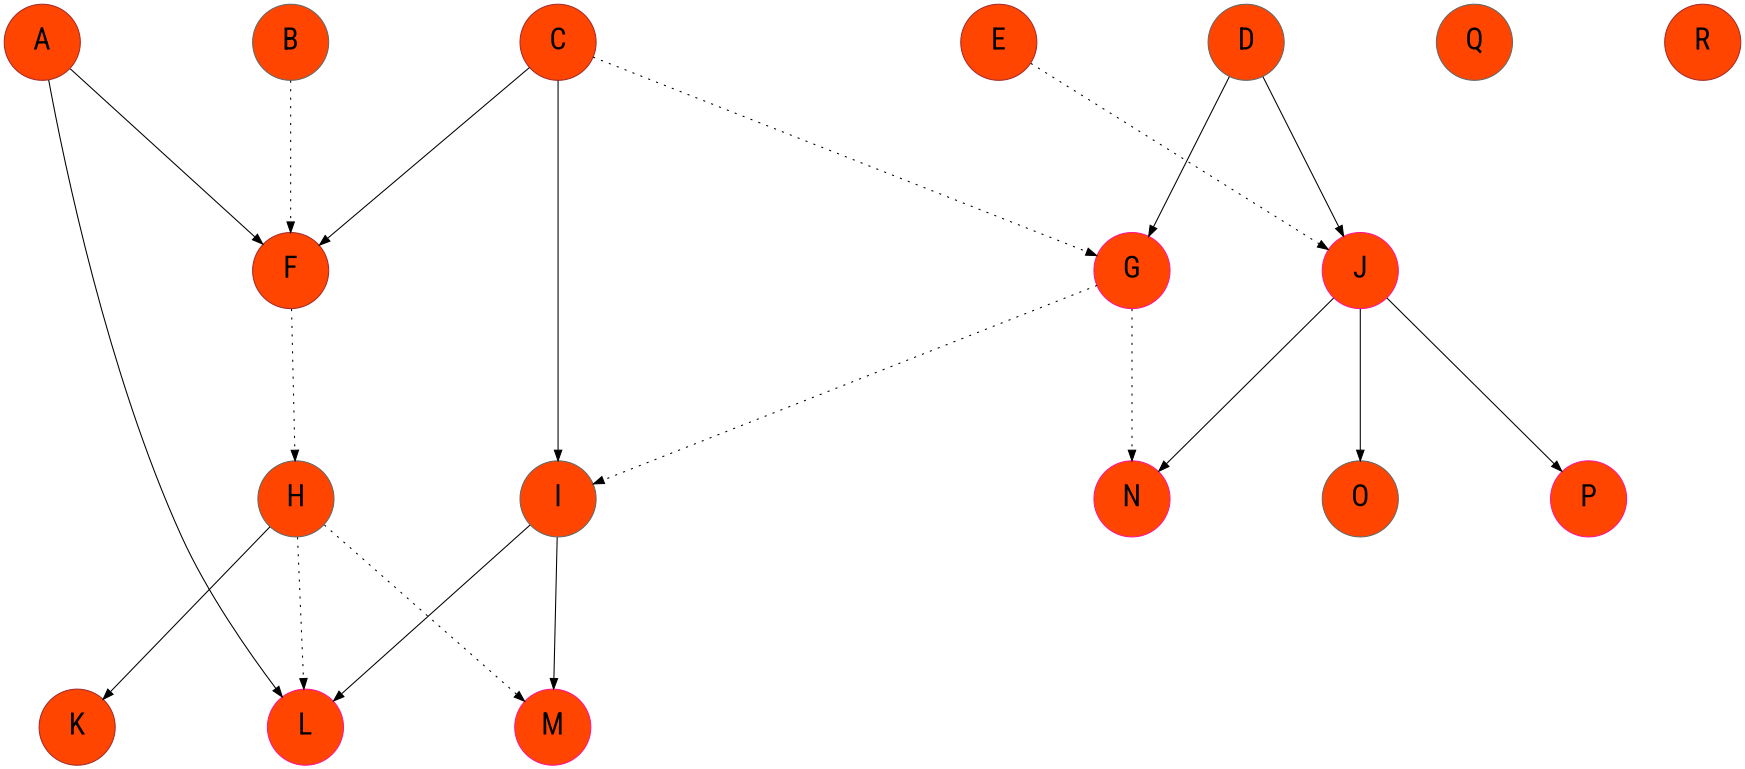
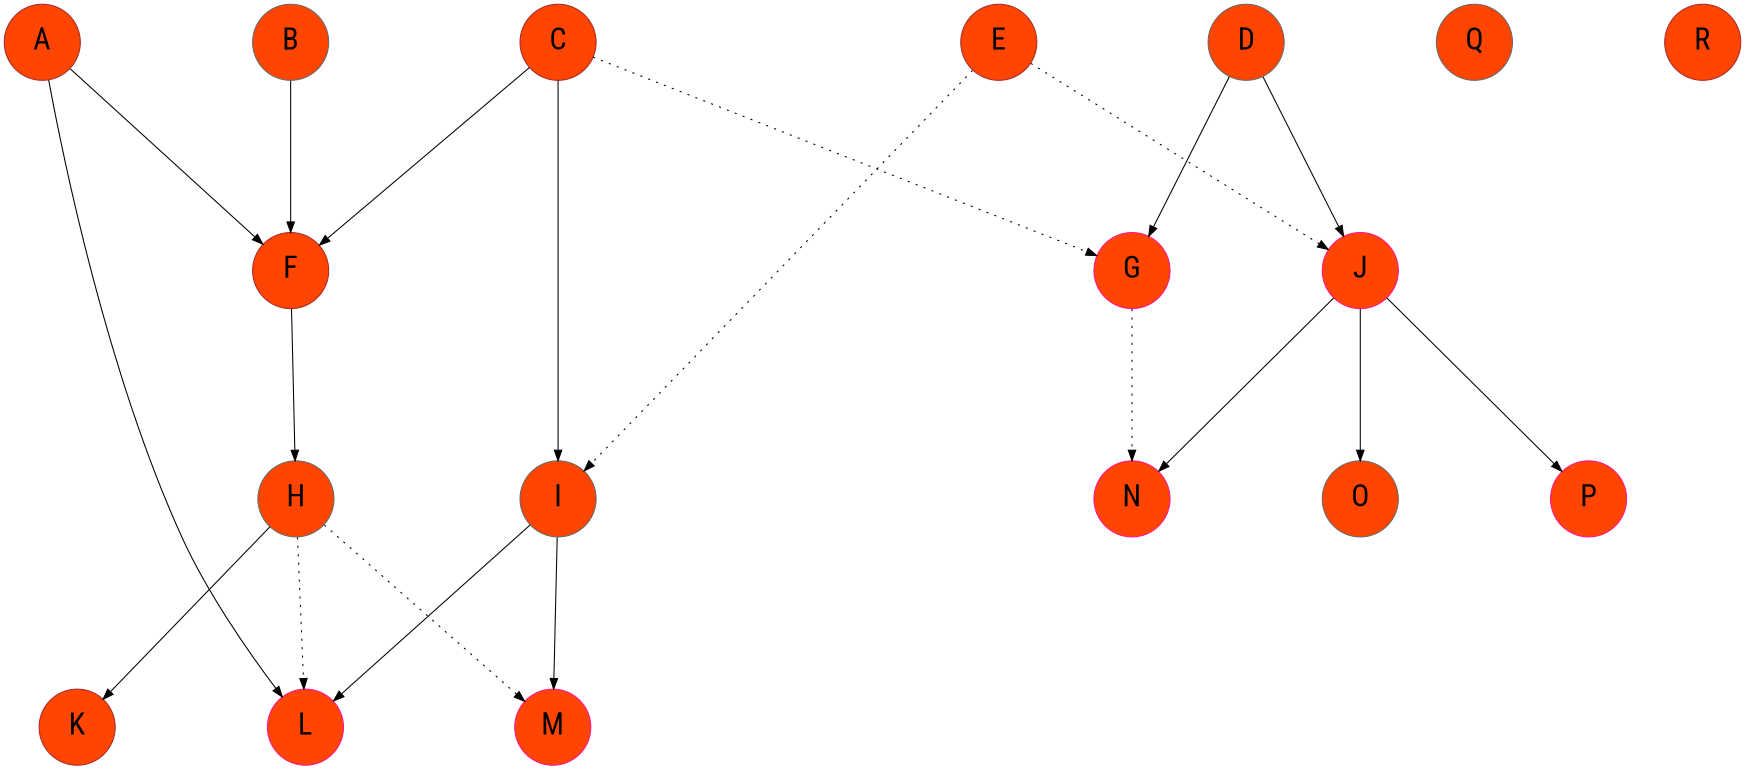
(291, 151) -> (291, 151)
(293, 379) -> (293, 379)
(850, 383) -> (782, 267)
